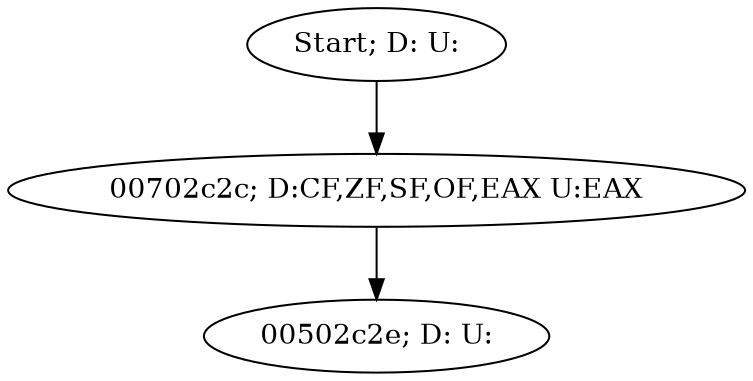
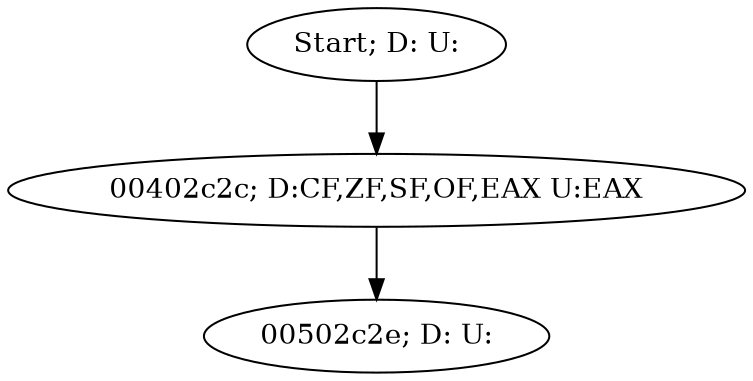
(377, 190) -> (377, 190)
